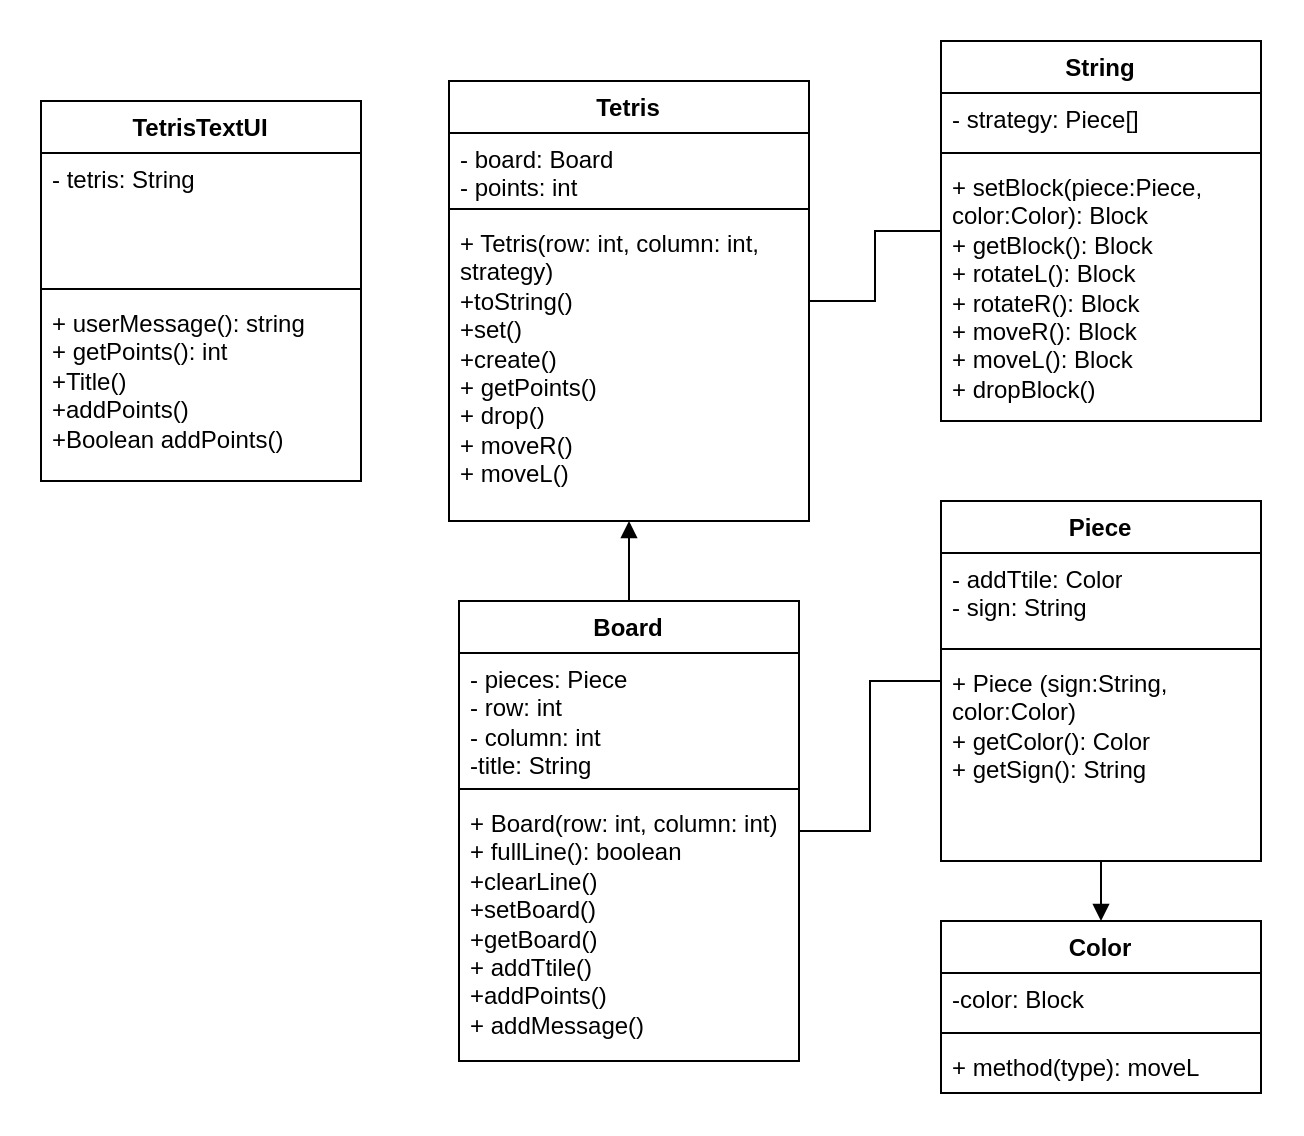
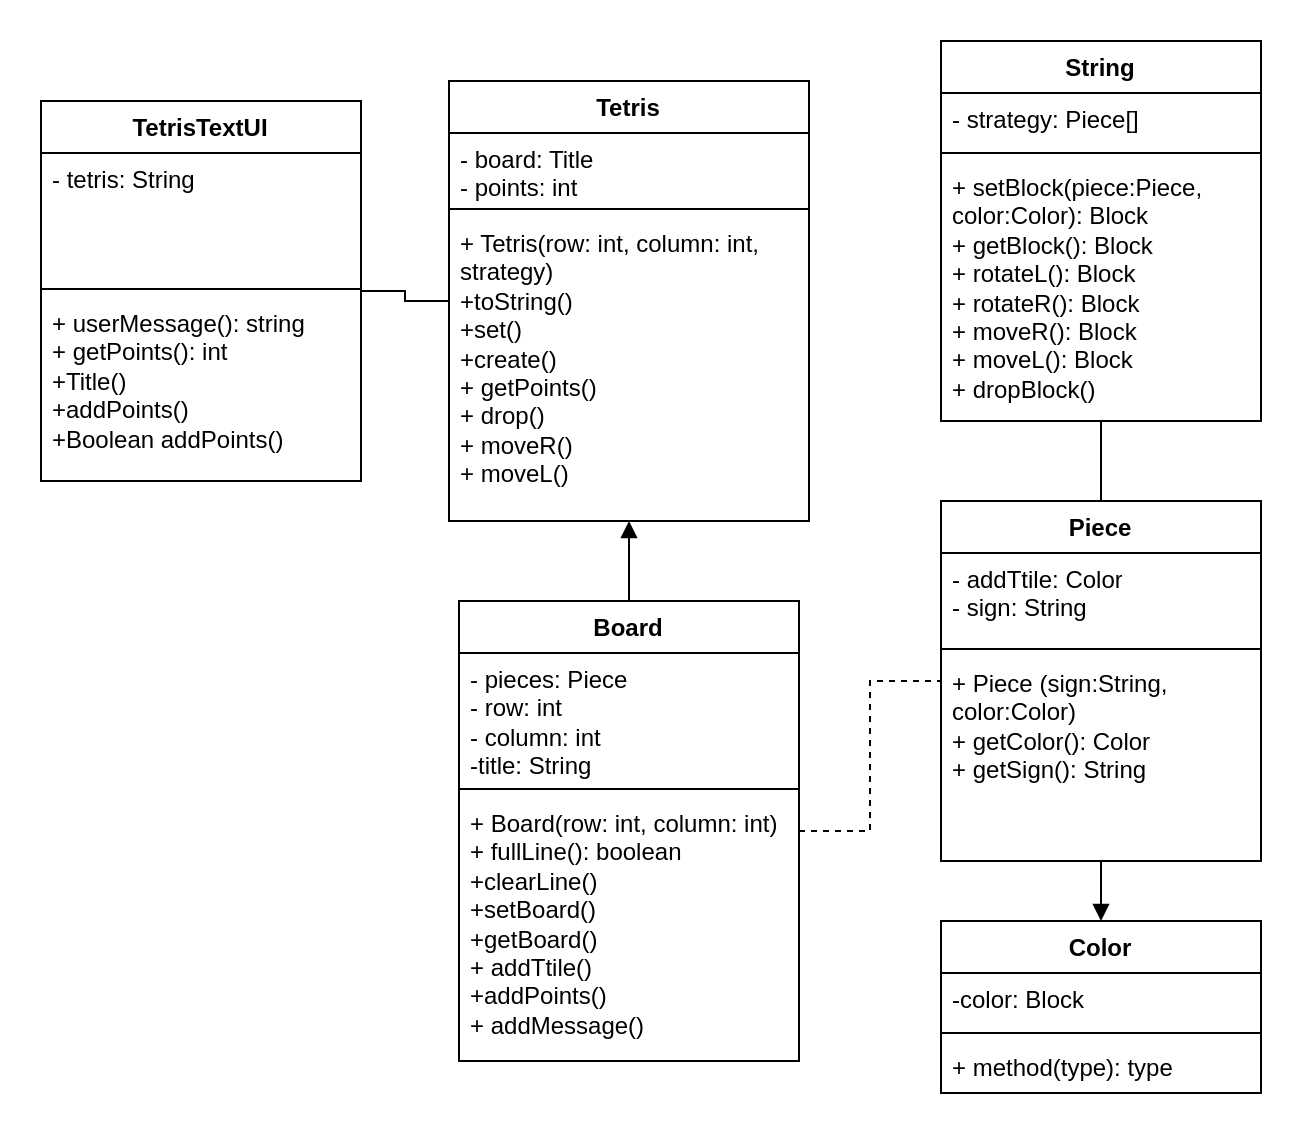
(546, 176) -> (539, 176)
(875, 266) -> none
none -> (405, 296)
none -> (1101, 463)
(870, 756) -> (870, 756)
(1085, 1069) -> (1078, 1069)
